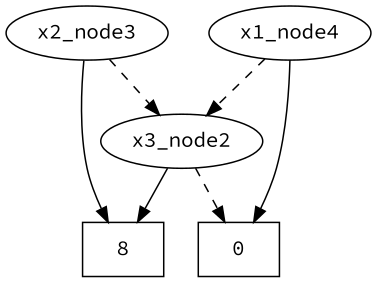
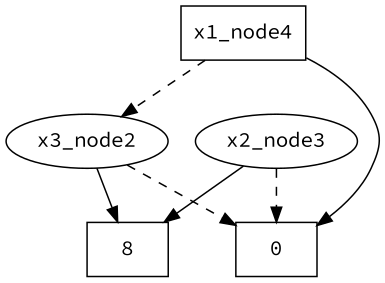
(290, 33) -> (243, 33)
(129, 82) -> (276, 188)
